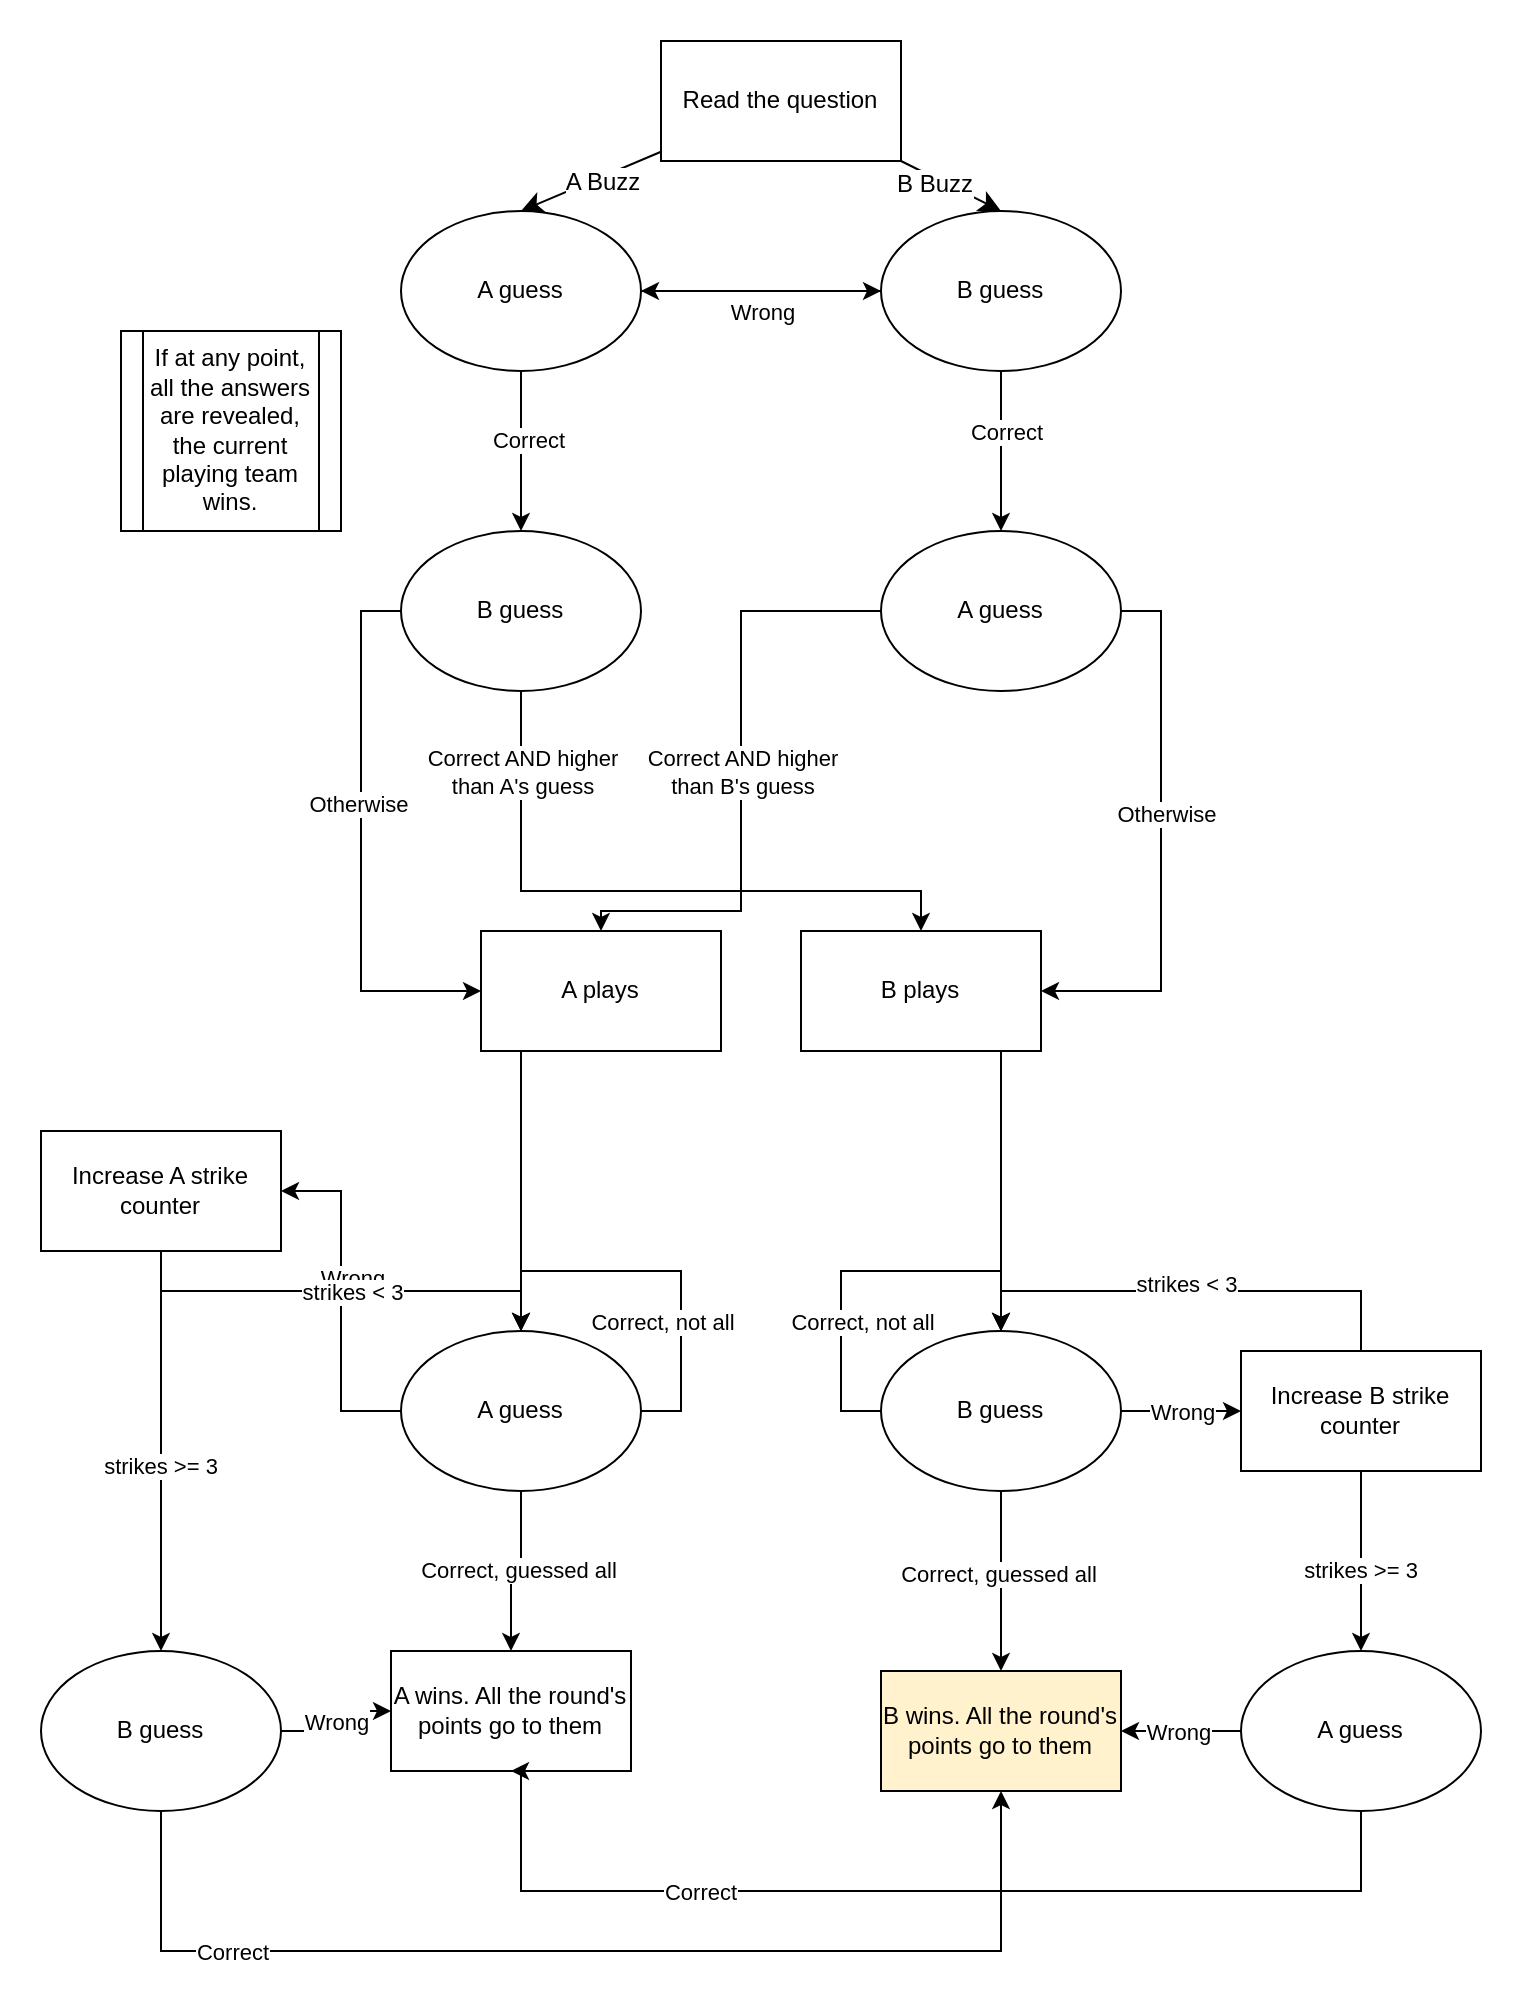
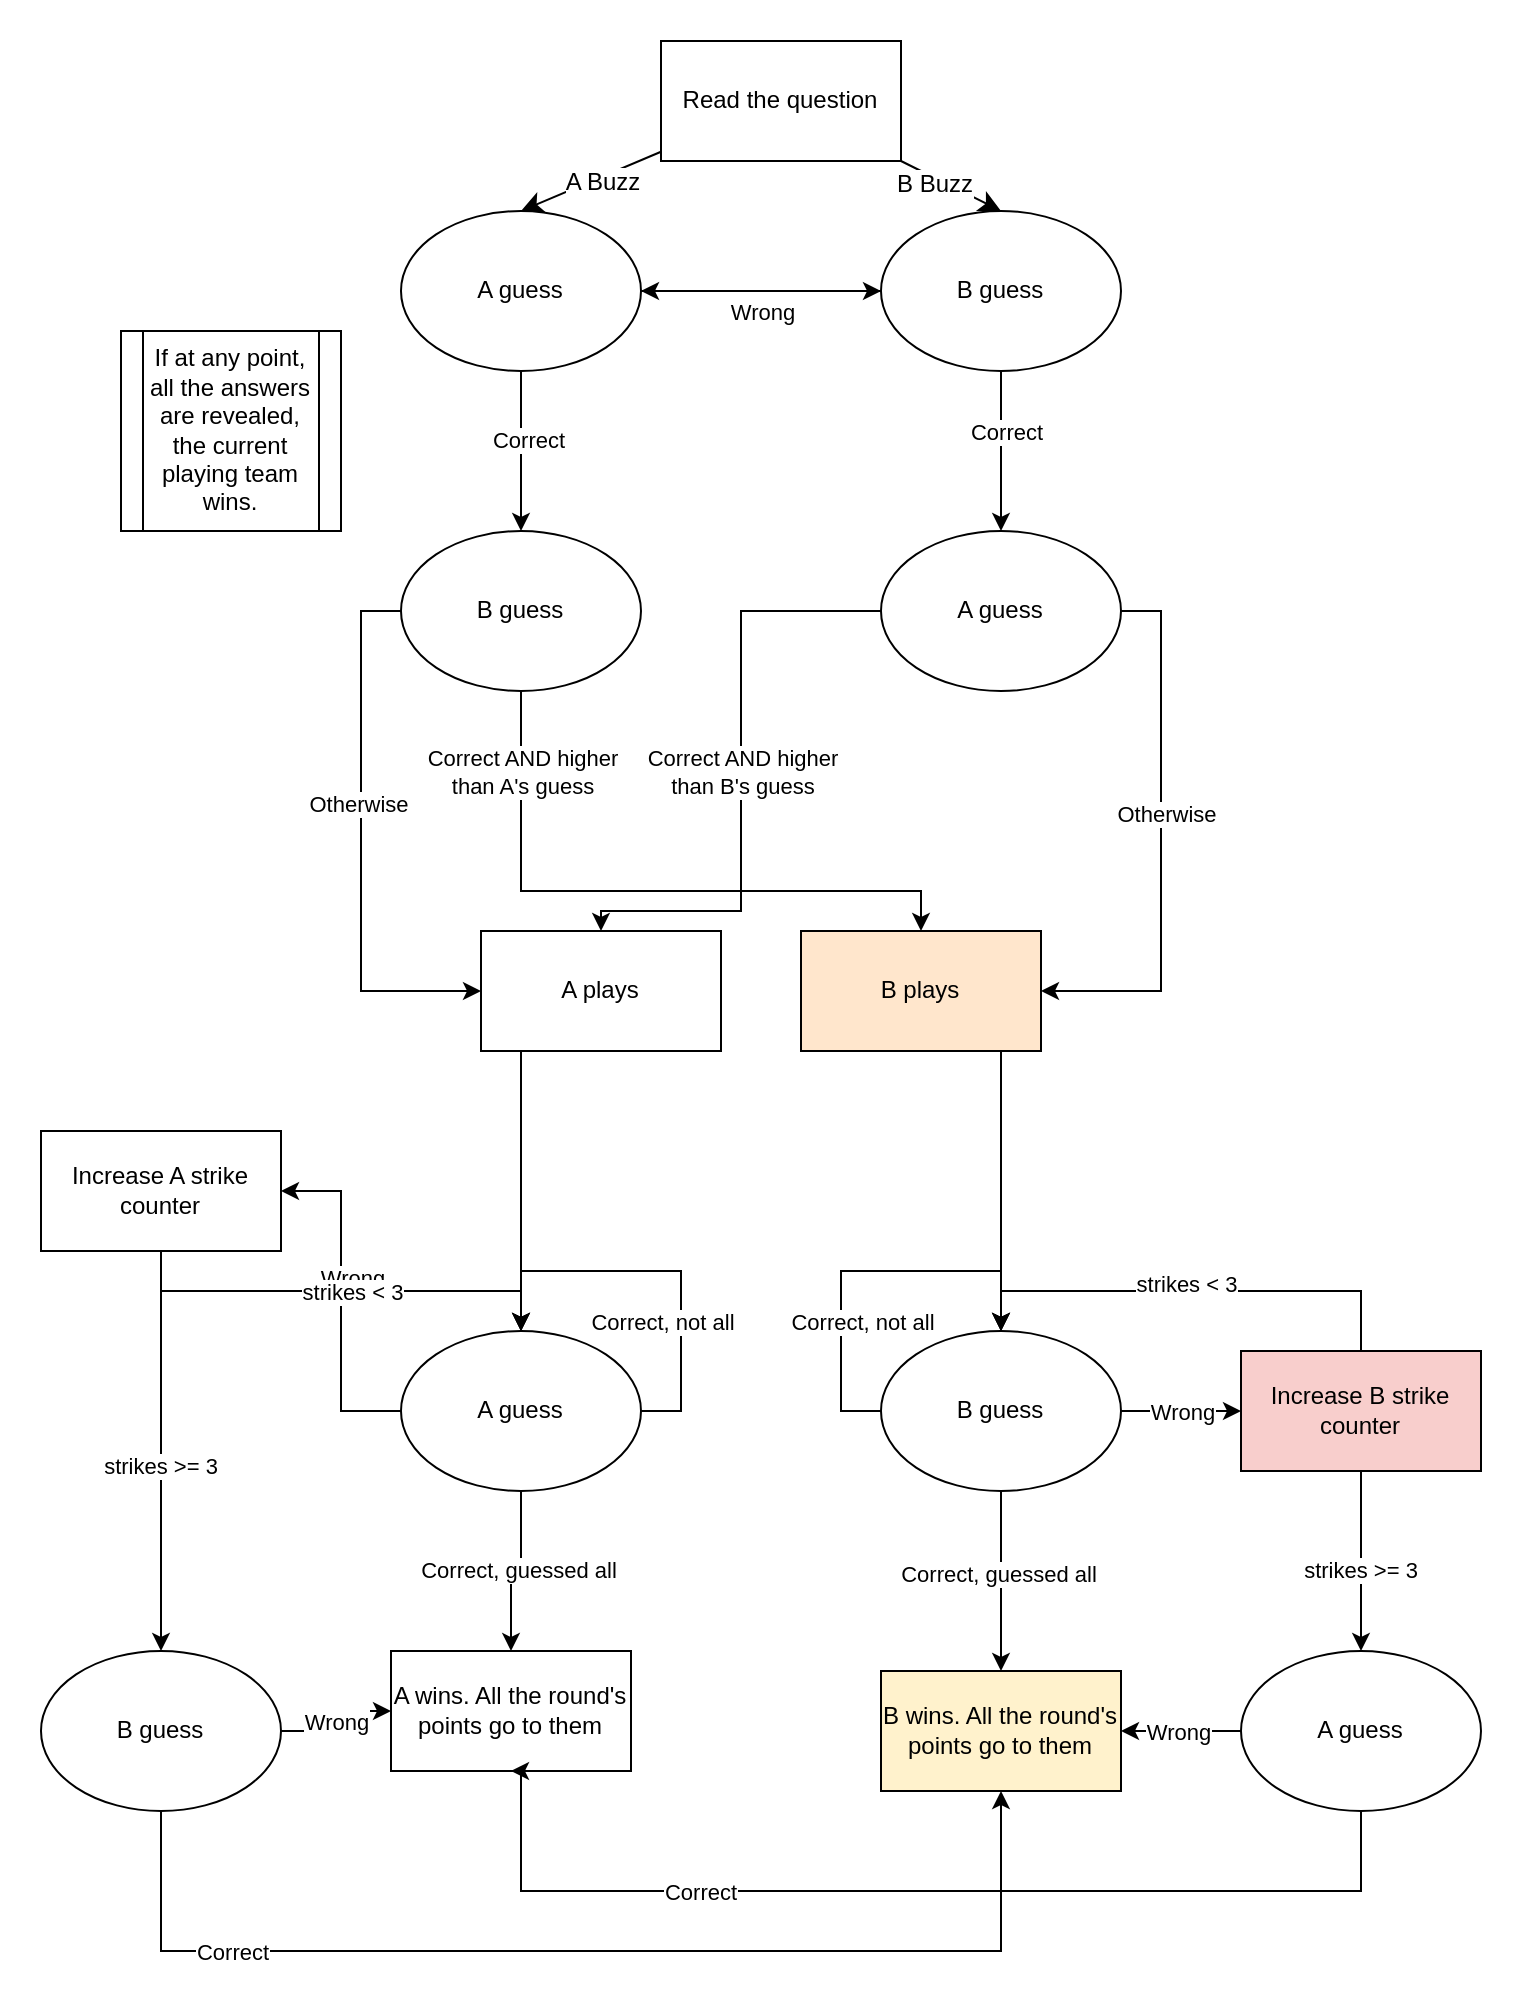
(921, 991) -> (921, 991)
(1361, 1411) -> (1361, 1411)
